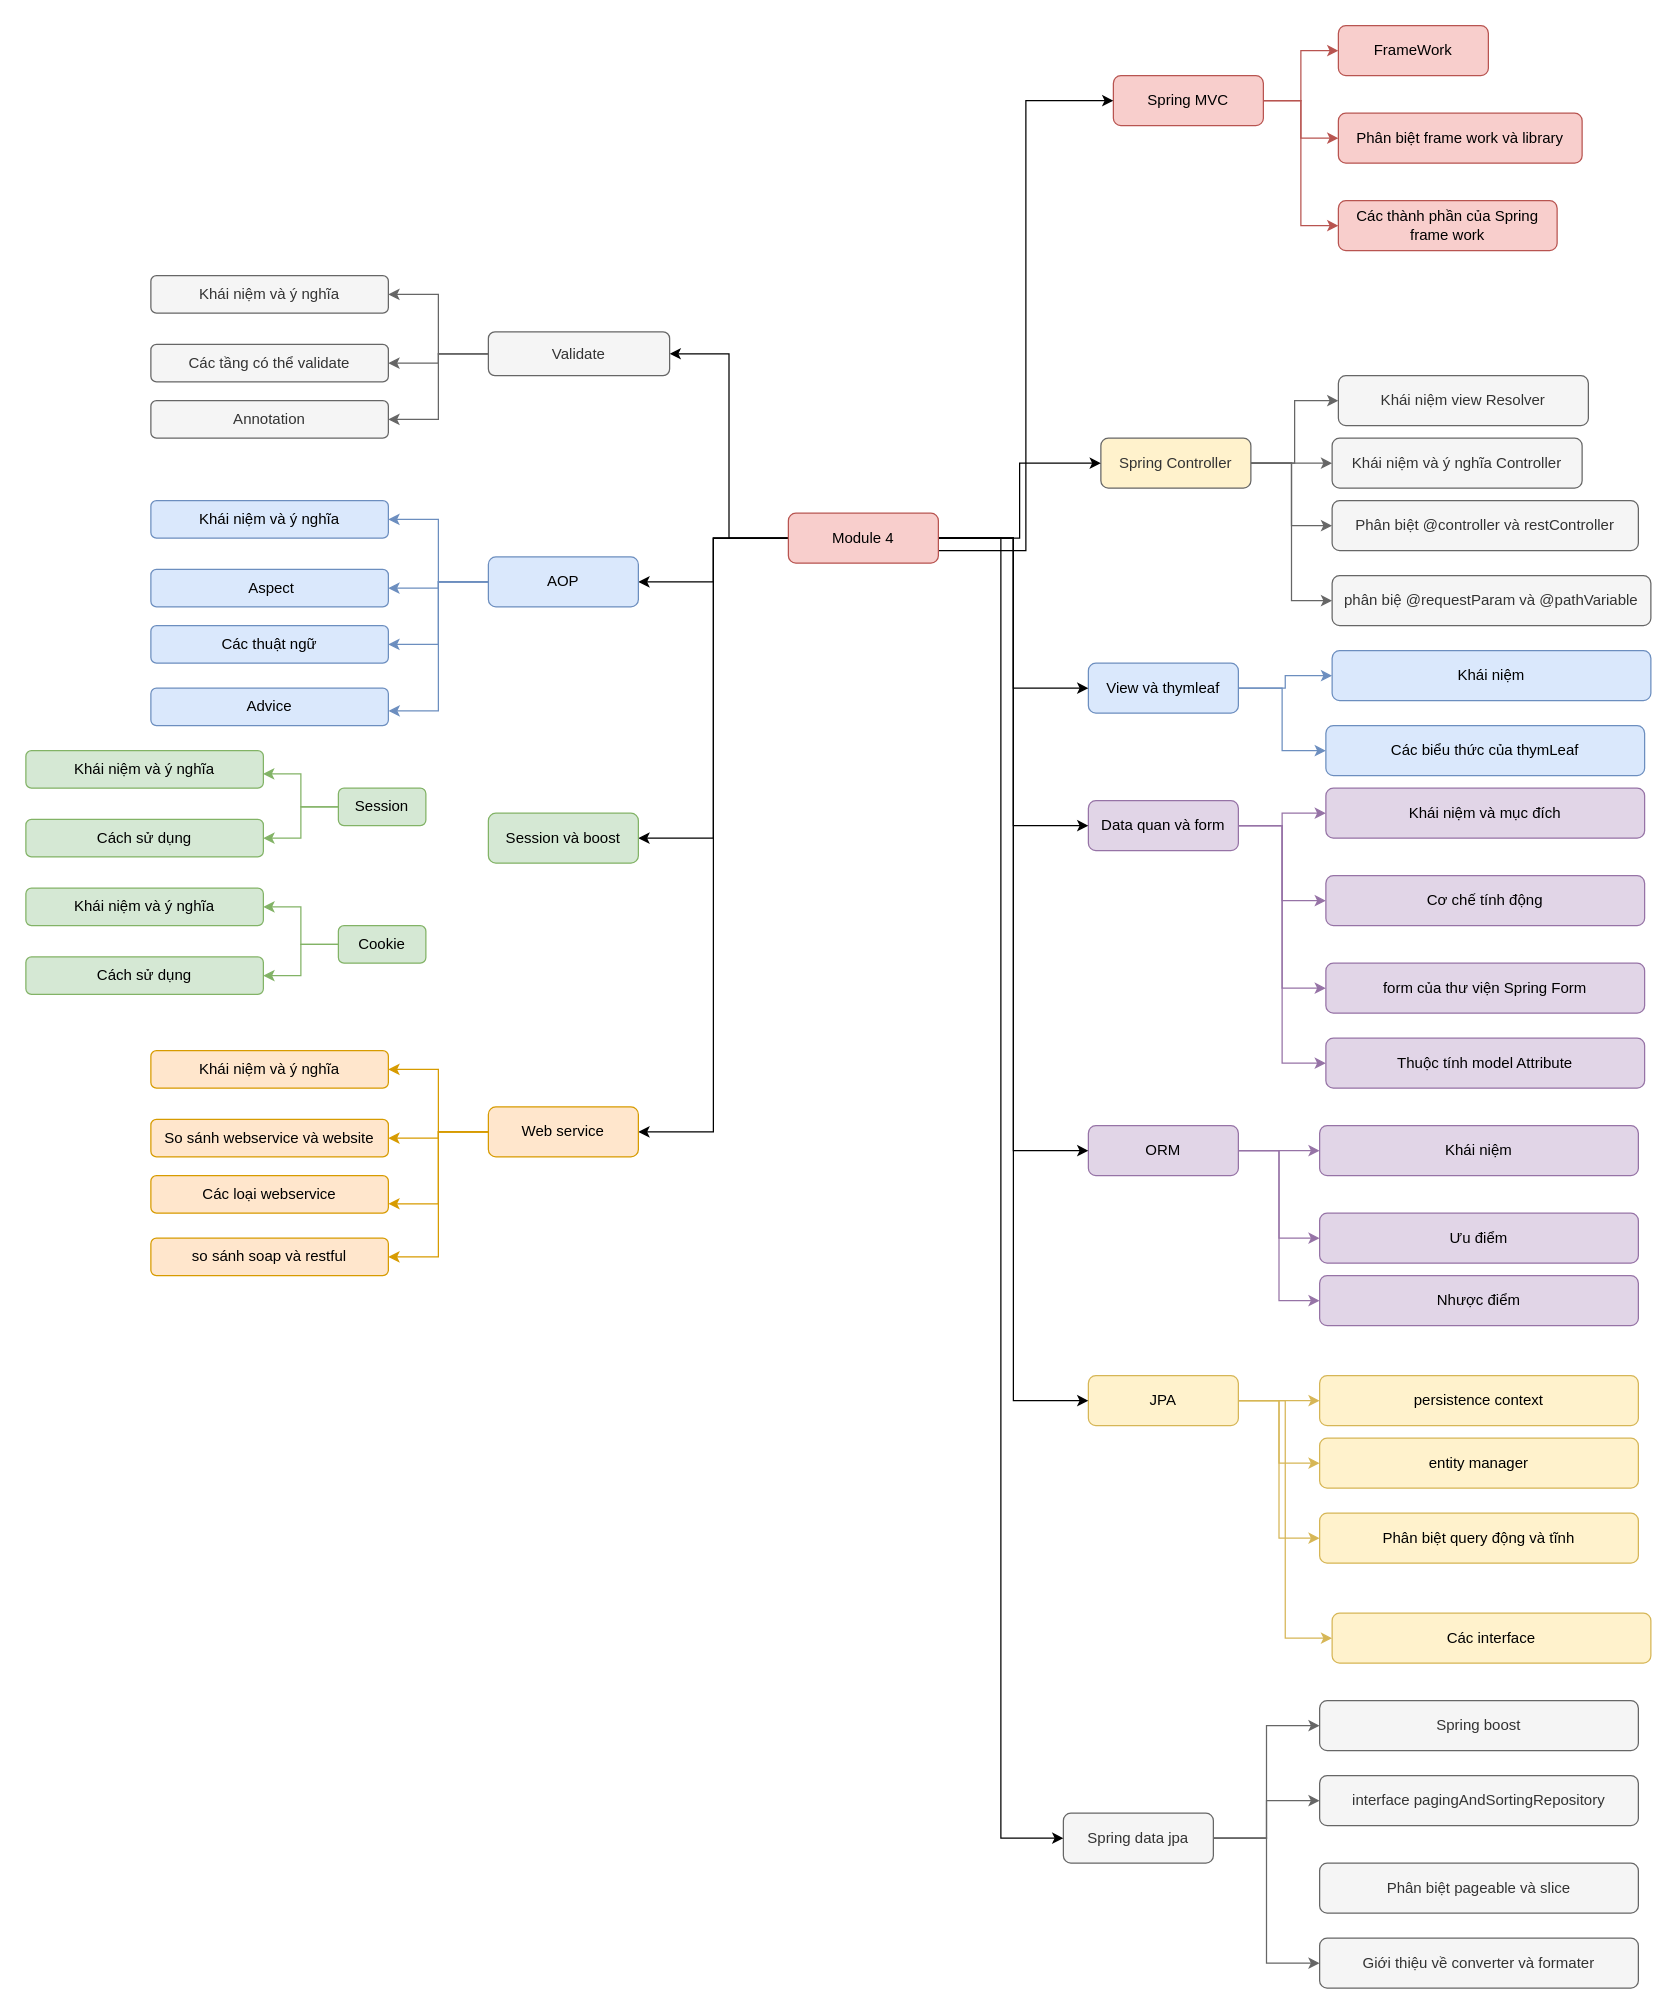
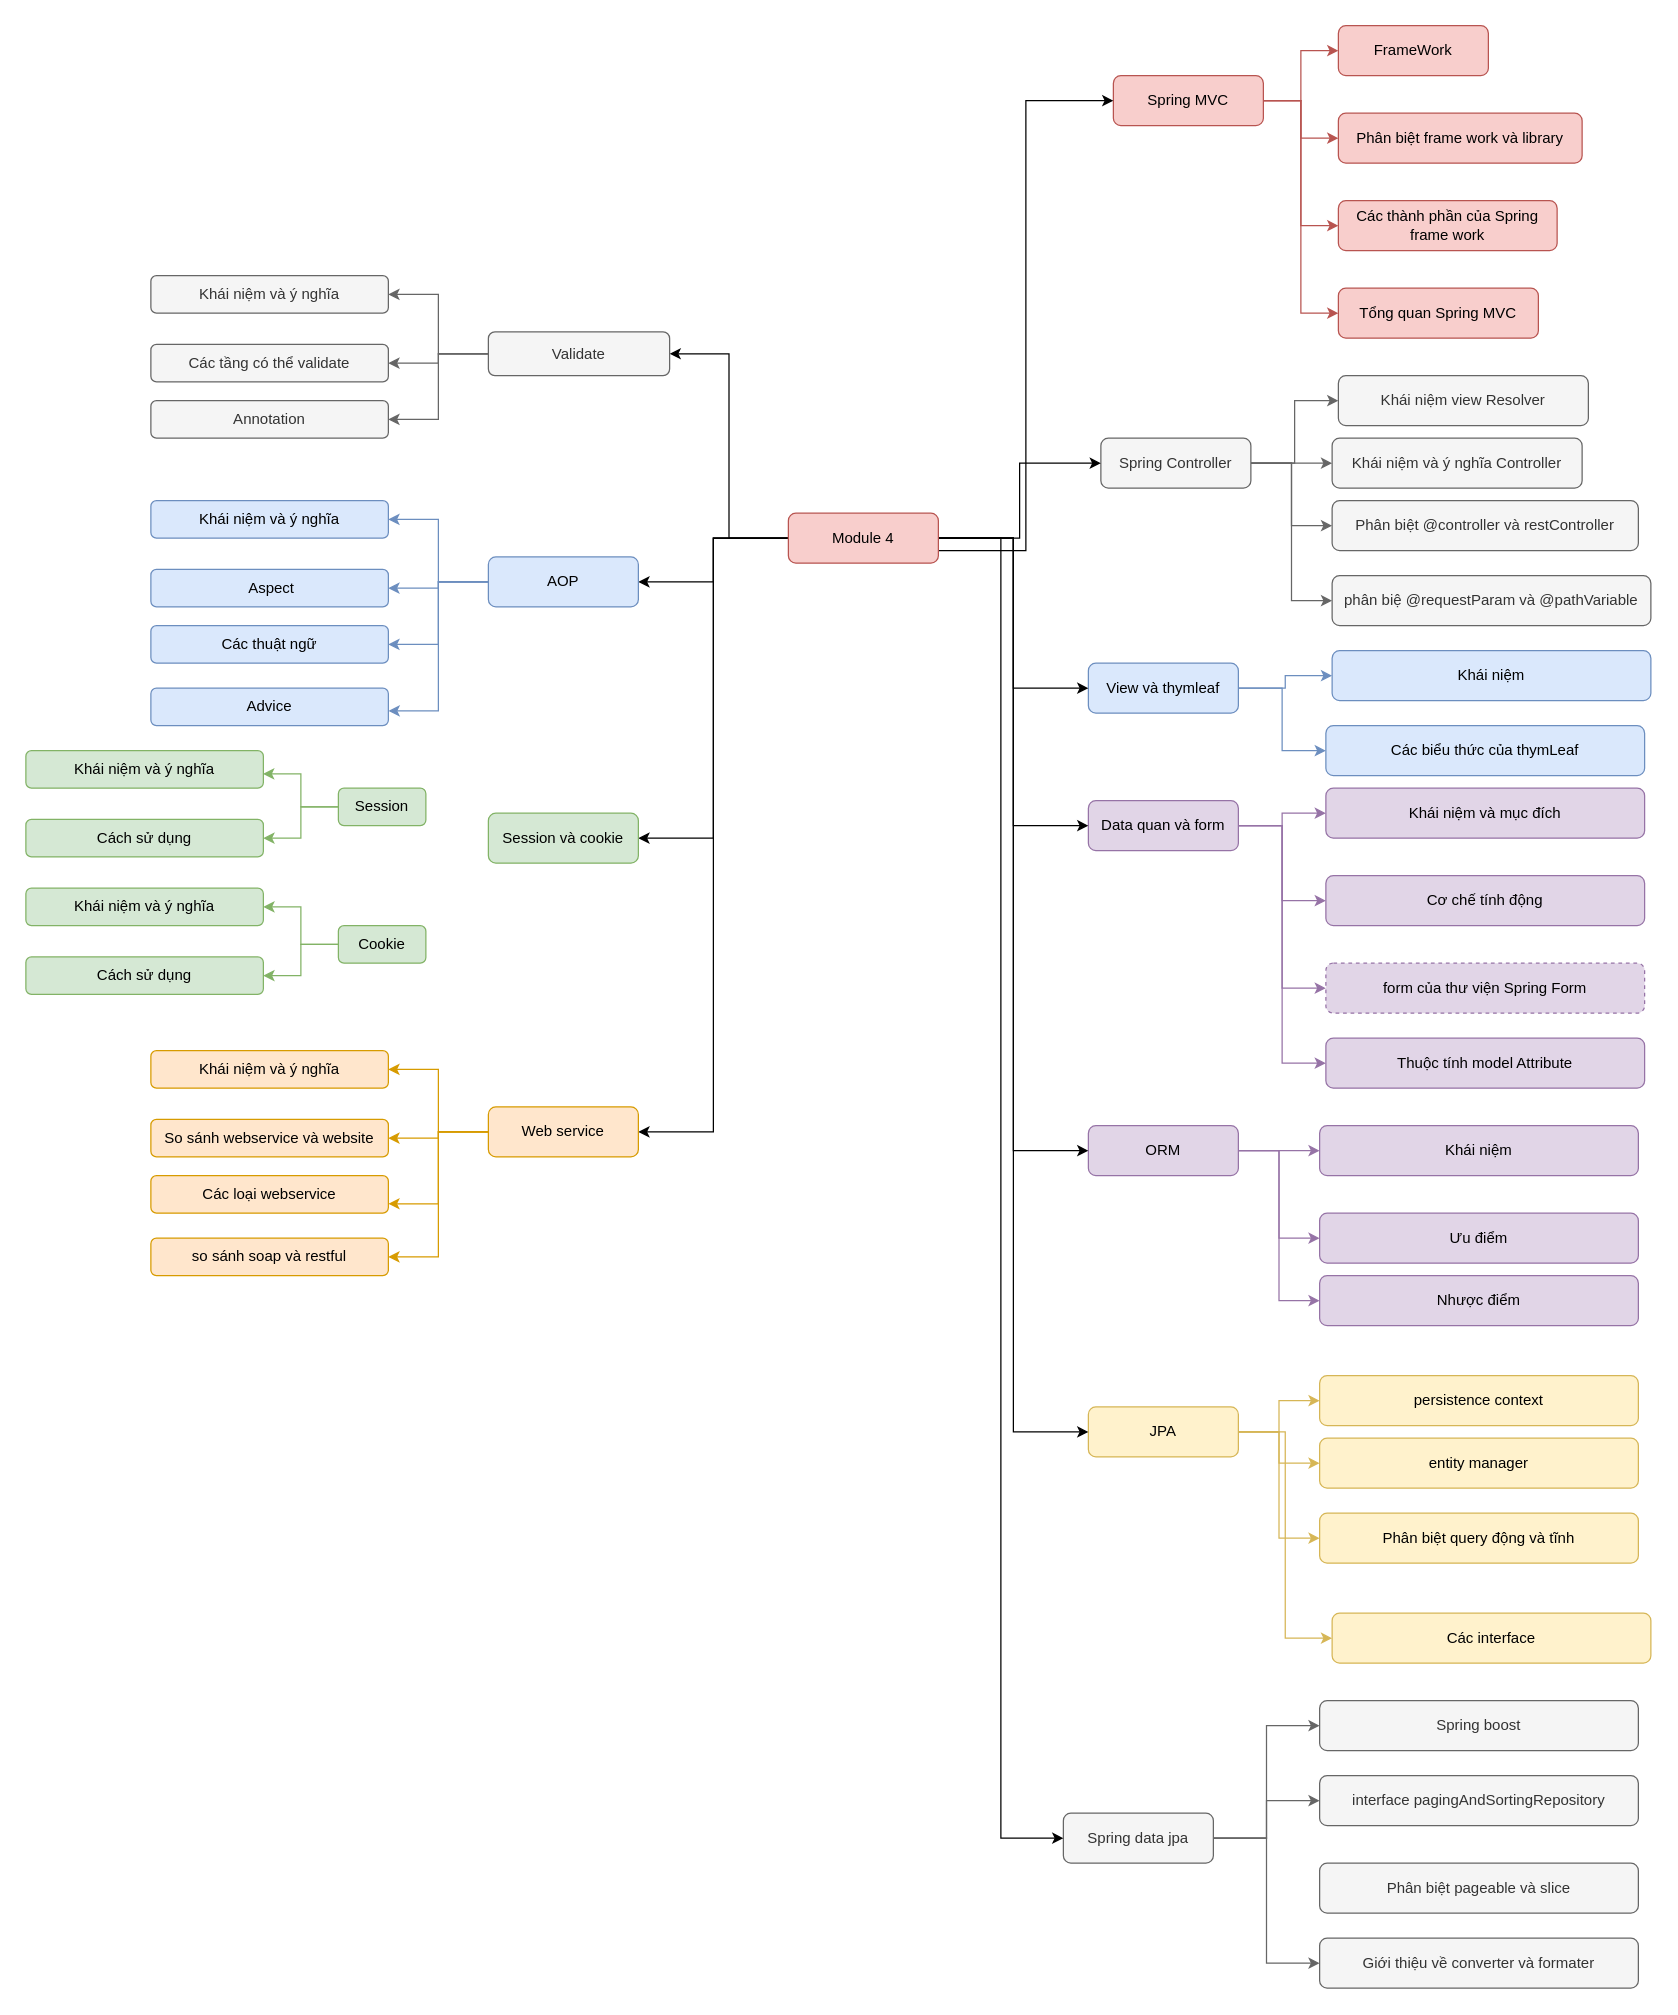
none -> (1301, 285)
none -> (1438, 313)
(1176, 463) -> (1176, 463)
(563, 838) -> (563, 838)
(1485, 988) -> (1485, 988)
(1163, 1401) -> (1163, 1432)
